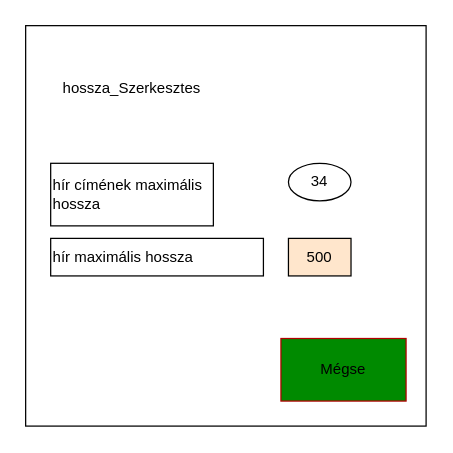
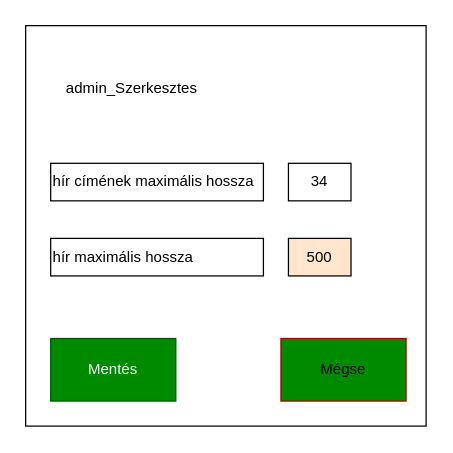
(132, 88) -> (132, 88)
(319, 182) -> (319, 182)
(132, 194) -> (157, 182)
none -> (113, 369)
